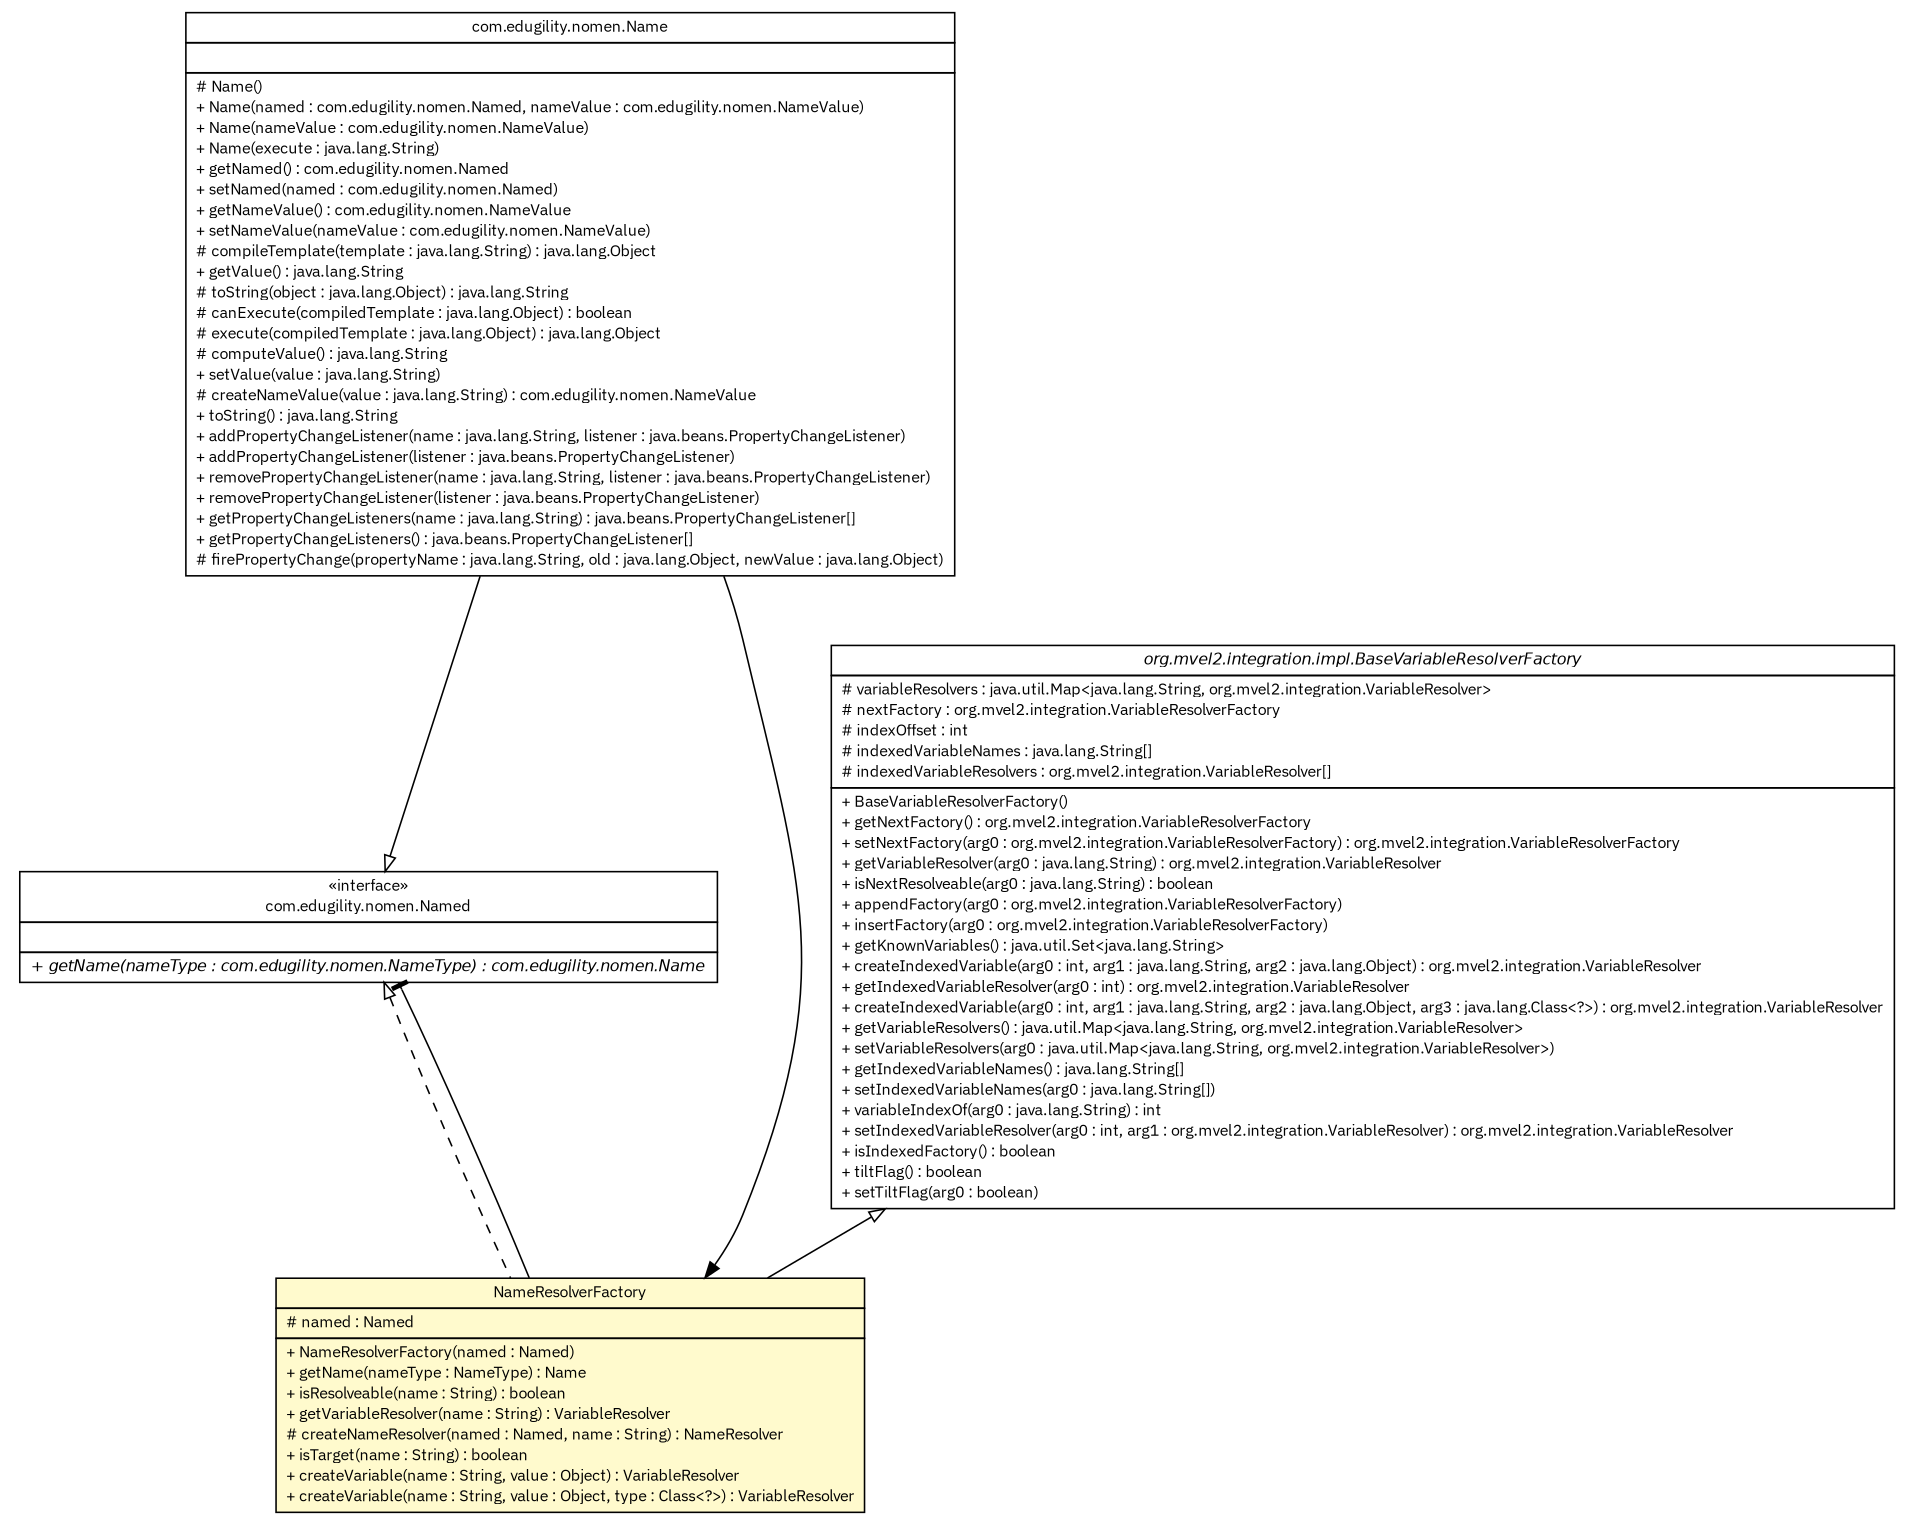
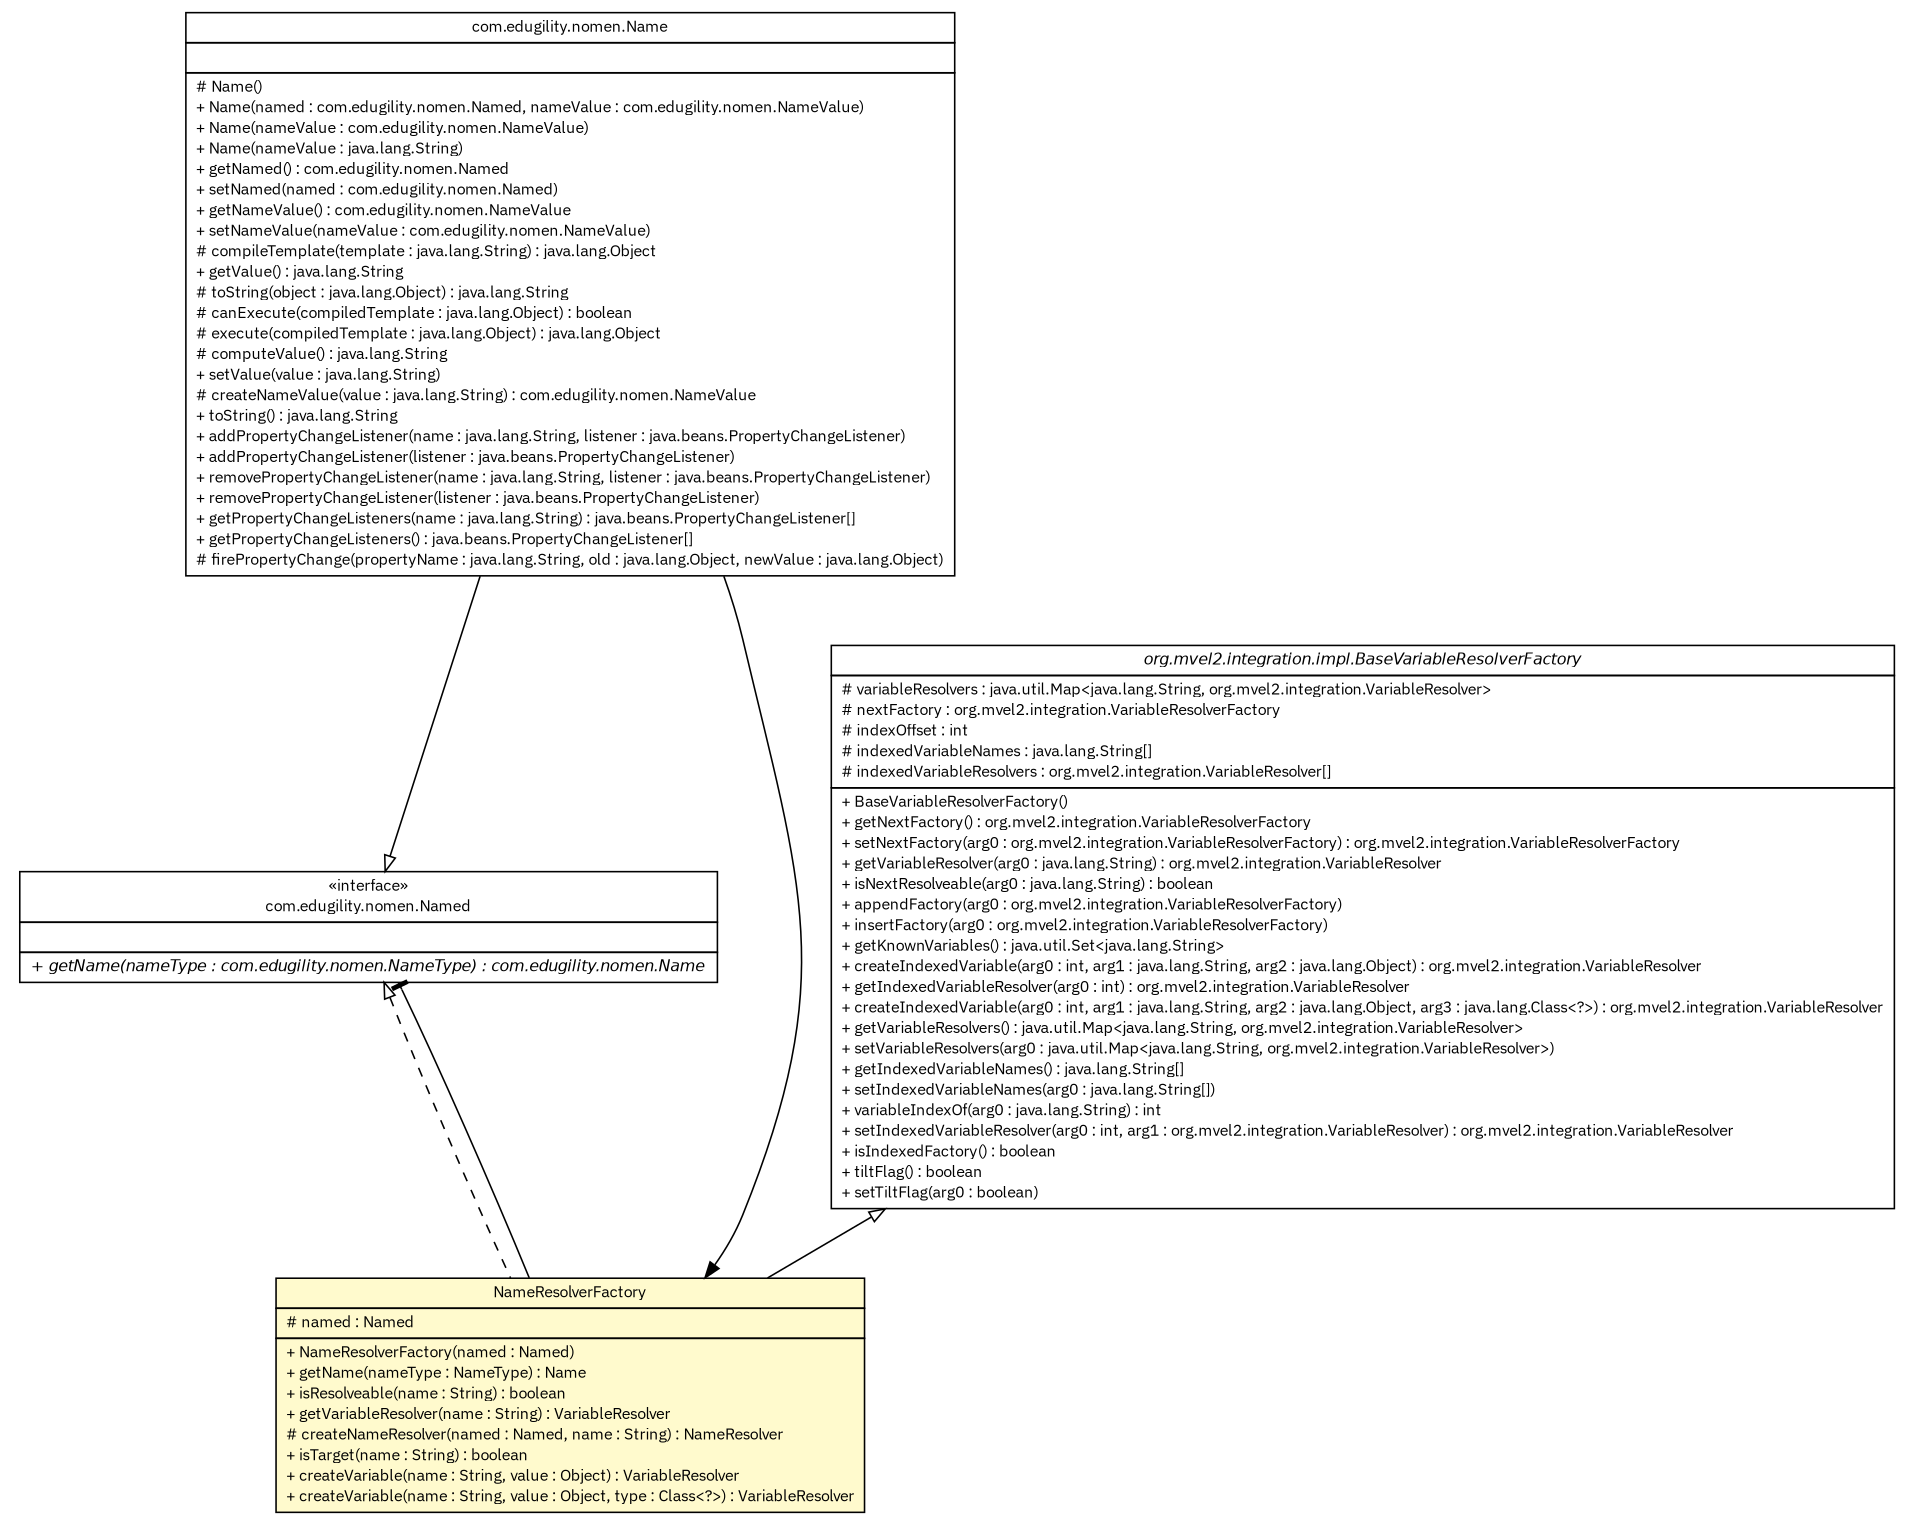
(318, 149) -> (330, 149)
